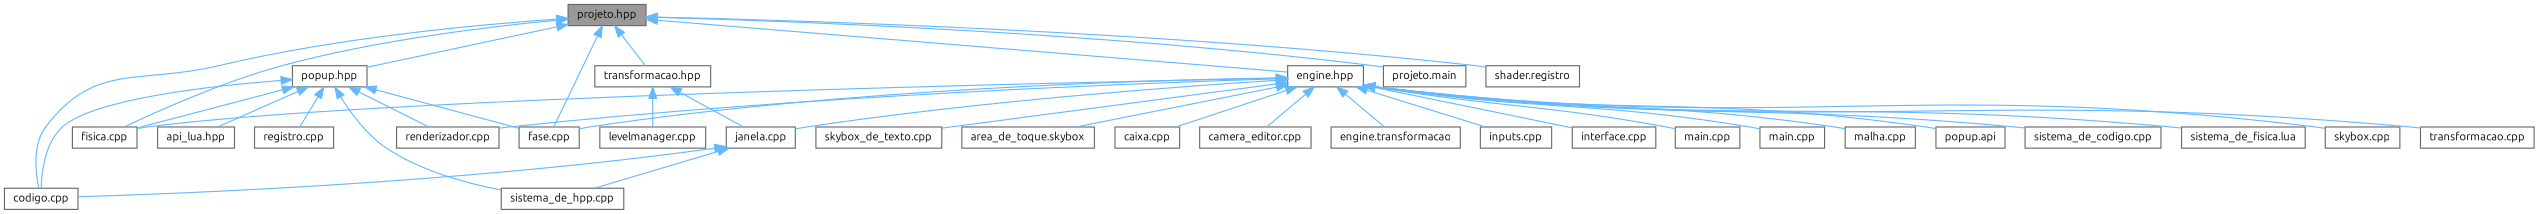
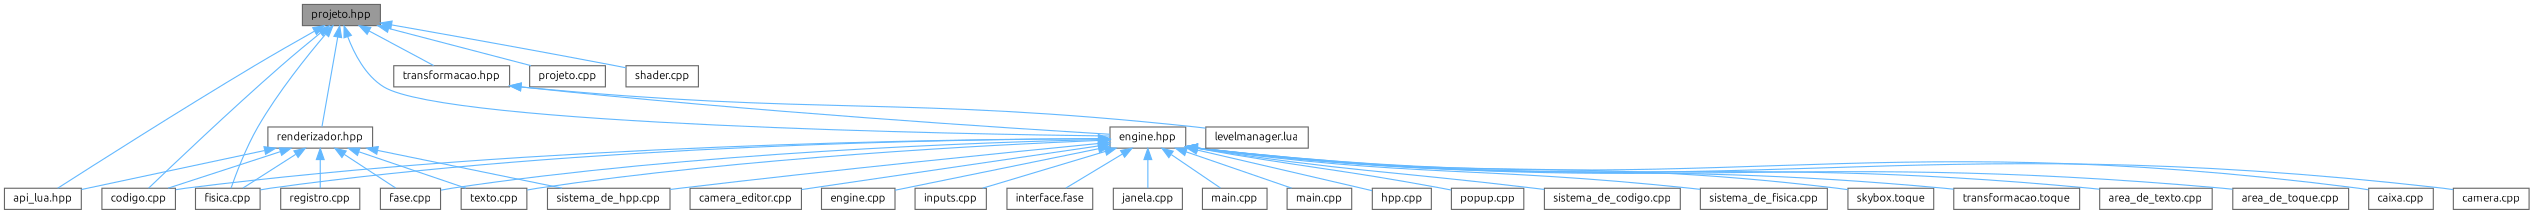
(330, 76) -> (320, 138)
(1425, 76) -> (568, 76)
(1533, 76) -> (662, 76)
(576, 82) -> (185, 108)
(699, 103) -> (815, 114)
(448, 138) -> (494, 199)
(653, 138) -> (1257, 138)
(879, 138) -> (2156, 199)
(1028, 138) -> (2291, 199)
(1396, 138) -> (858, 199)
(1614, 138) -> (1050, 199)
(1880, 138) -> (1402, 199)
(1970, 138) -> (1488, 199)
(2243, 138) -> (1764, 199)
(2363, 138) -> (1891, 199)
(2477, 138) -> (2017, 199)
(656, 170) -> (884, 165)
(397, 180) -> (636, 151)
none -> (2491, 199)
